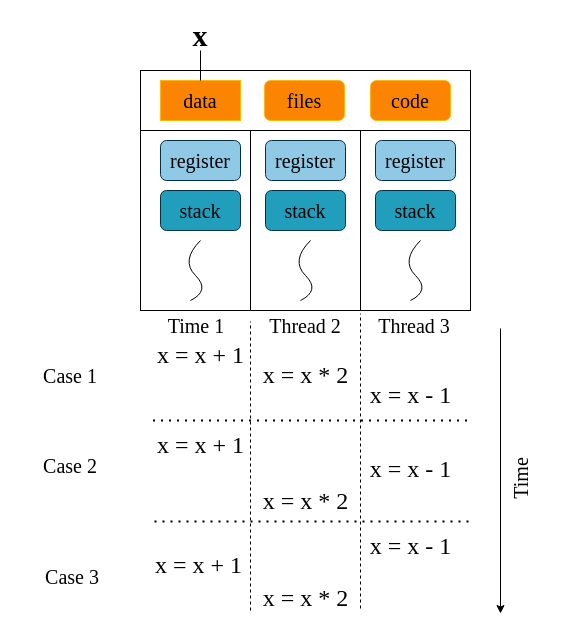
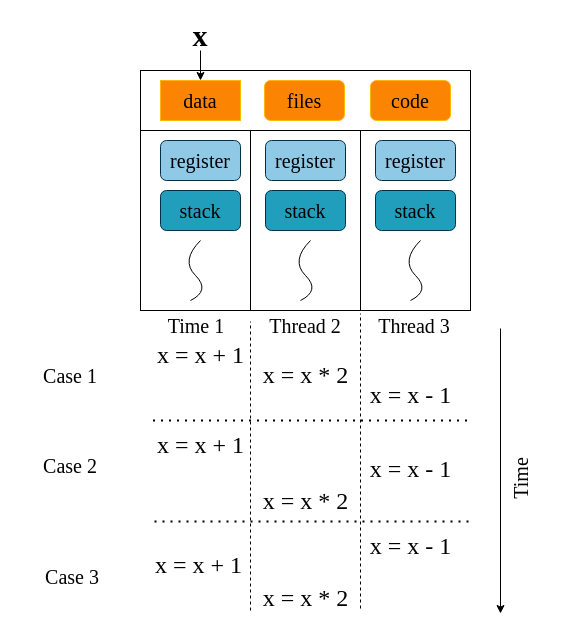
(201, 75) -> (201, 72)
